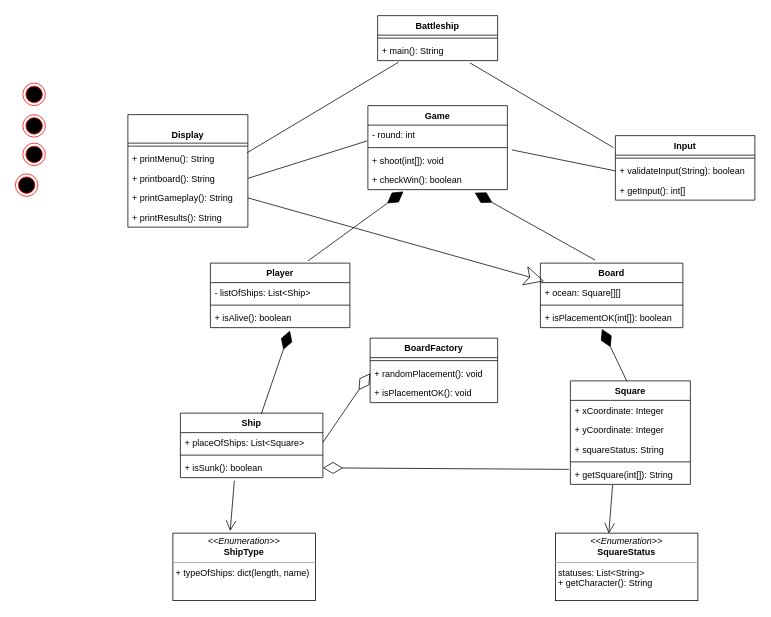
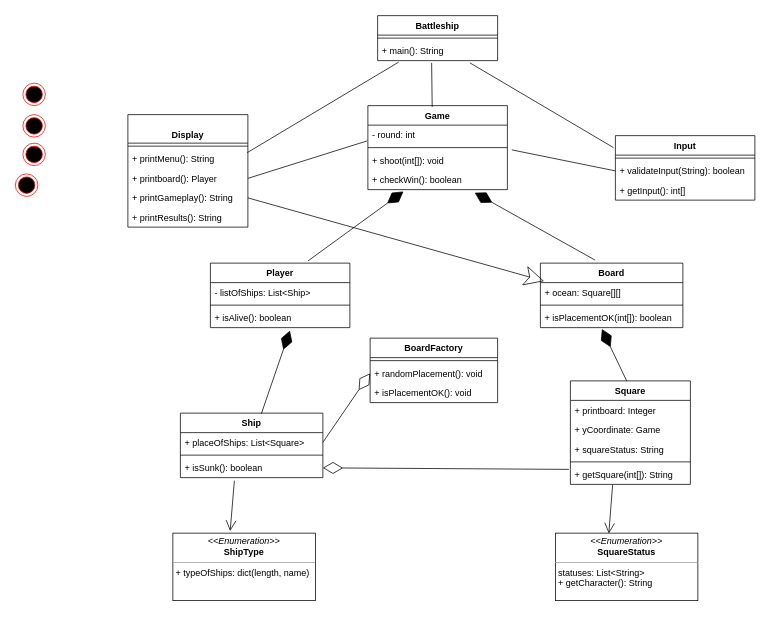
none -> (432, 85)
(182, 179) -> (182, 179)
(625, 410) -> (623, 410)
(625, 430) -> (618, 430)
